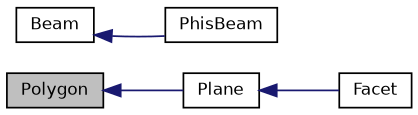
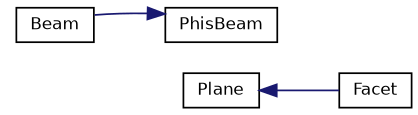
(138, 37) -> (121, 14)
(55, 90) -> none
